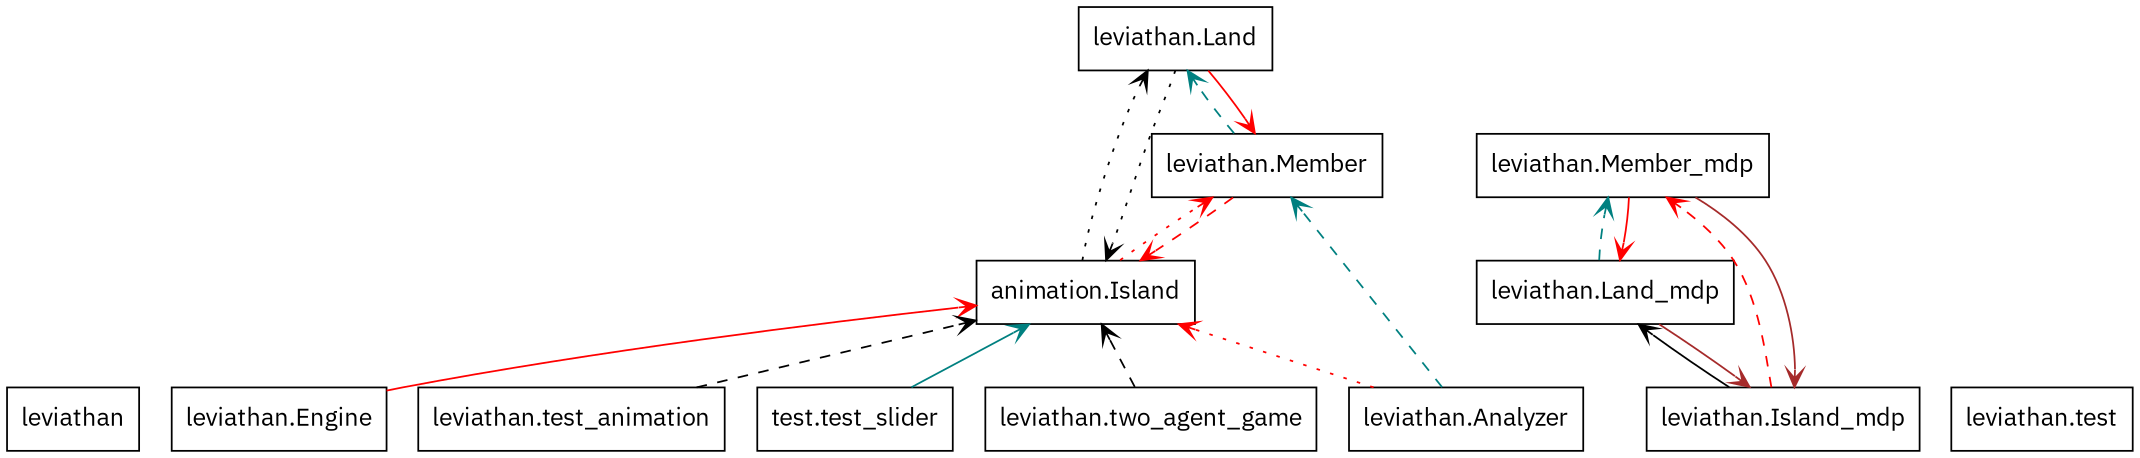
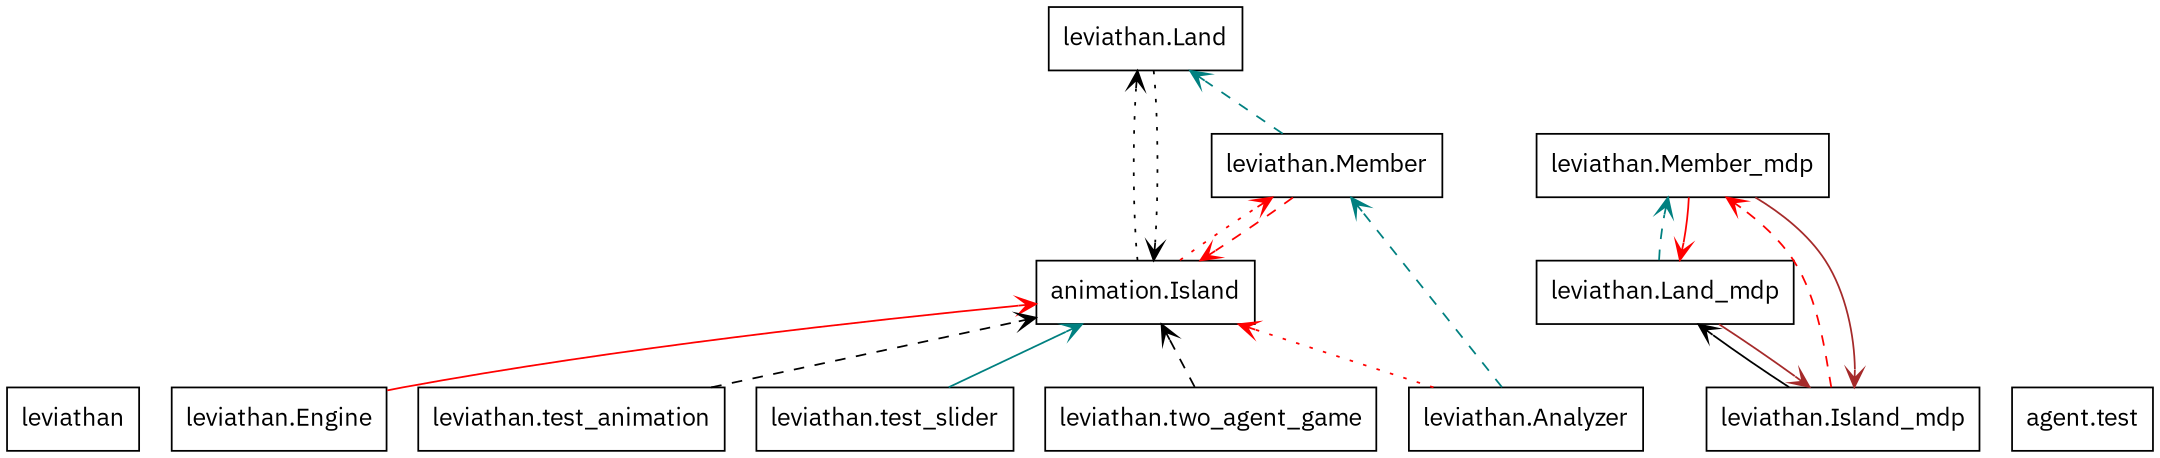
(1227, 94) -> none
(855, 419) -> (885, 419)
(2042, 419) -> (2083, 419)
